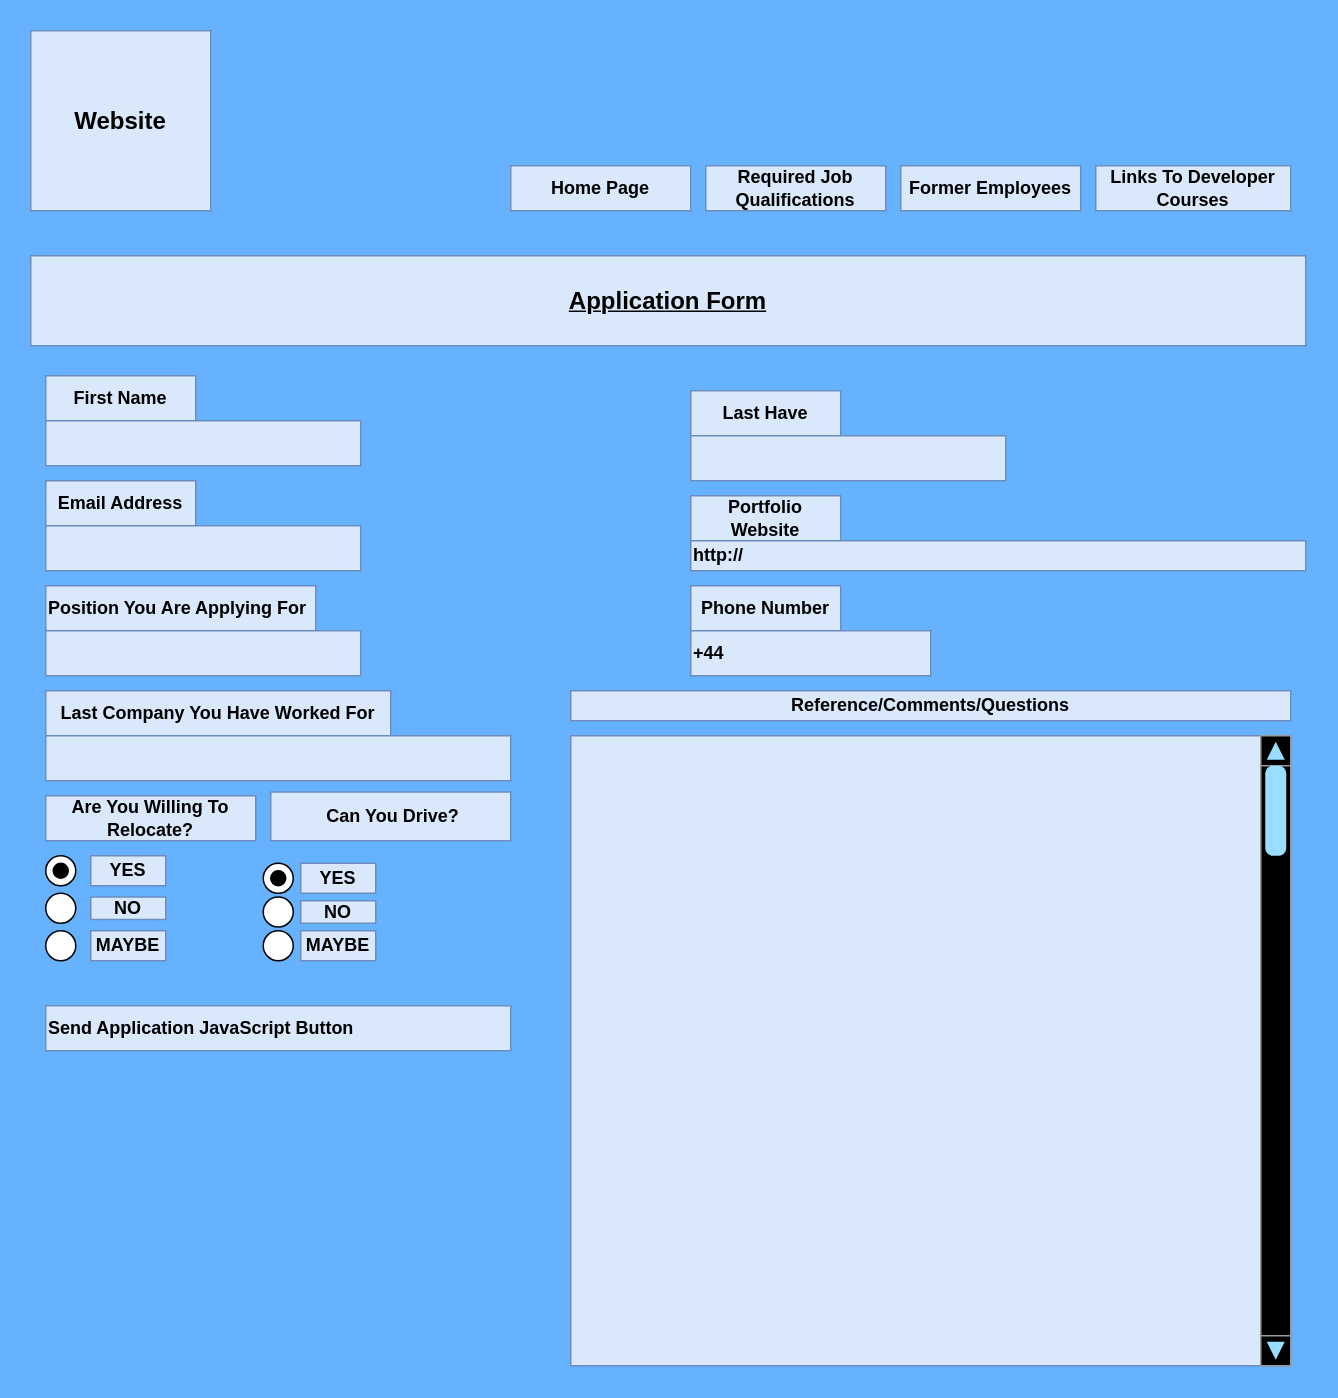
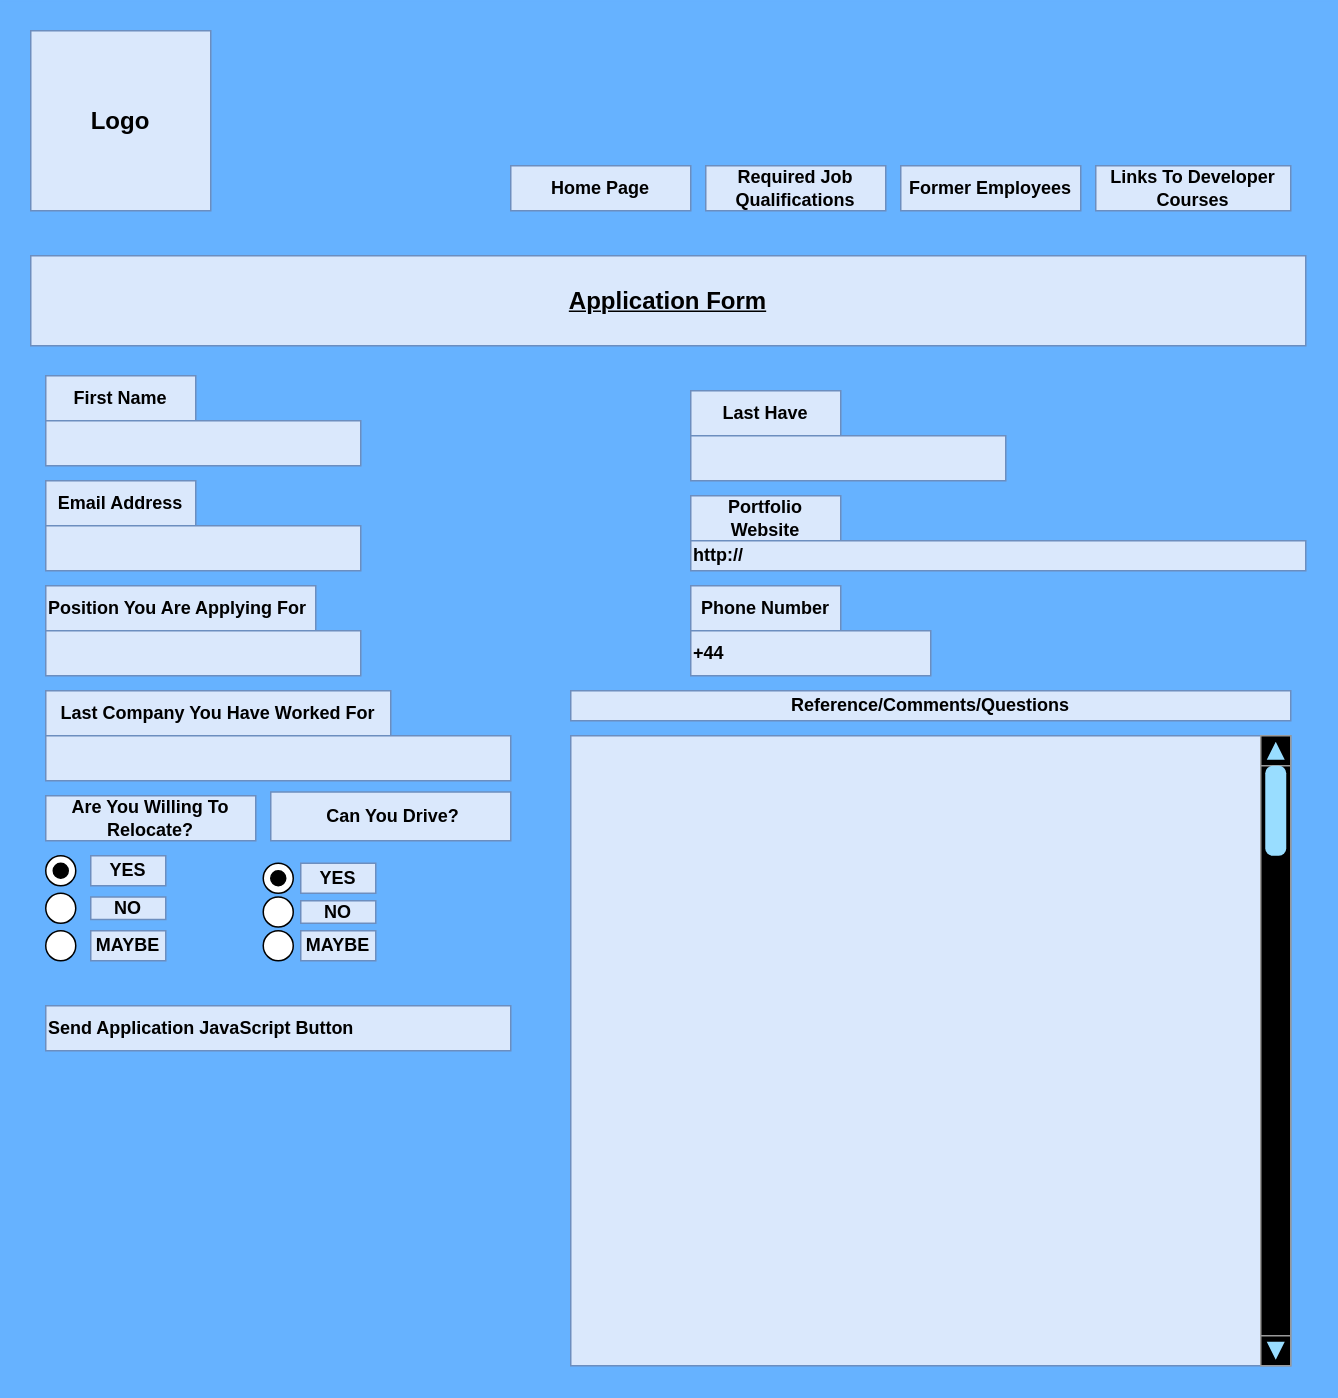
(121, 121) -> (121, 121)
